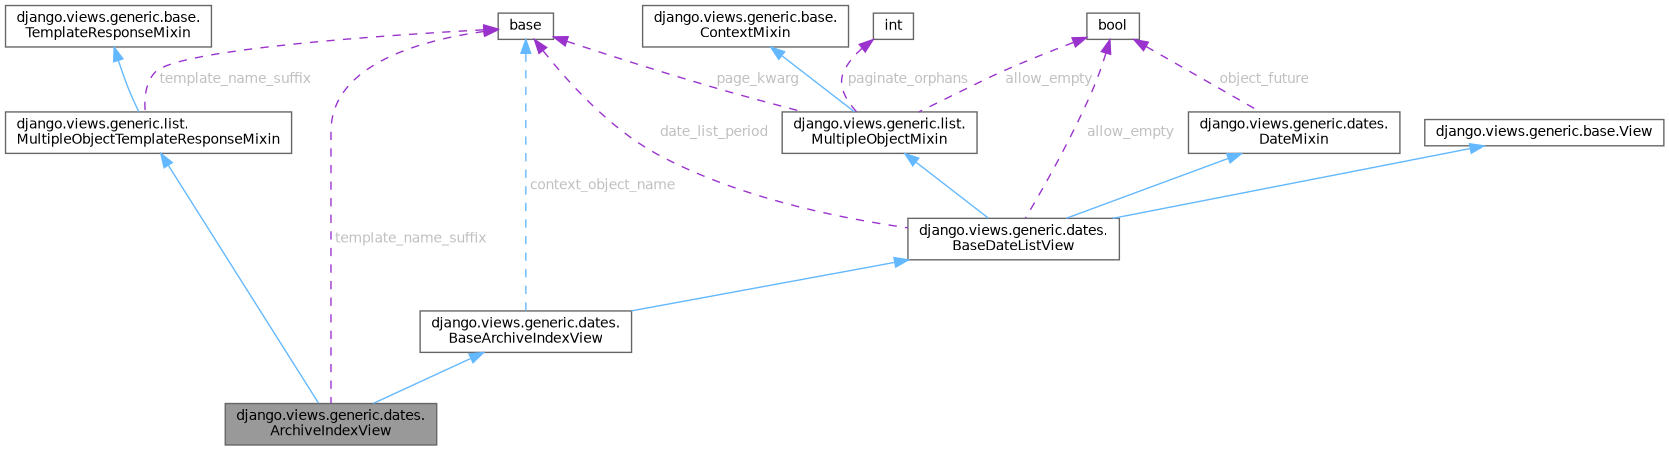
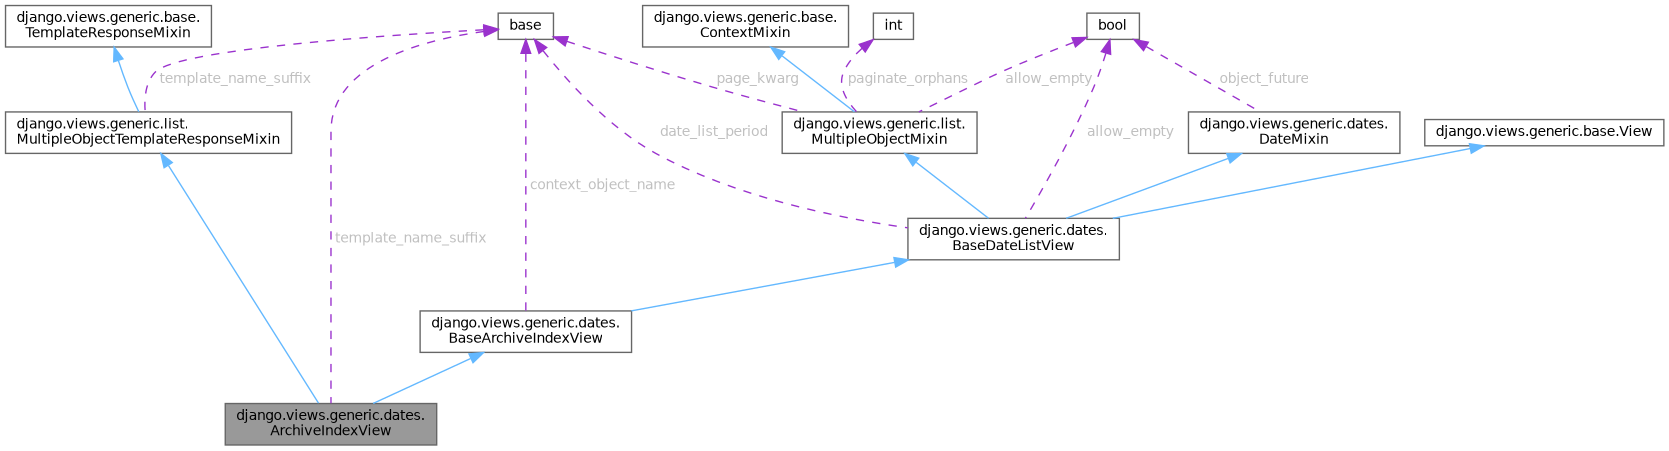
(526, 182) -> (526, 182)
